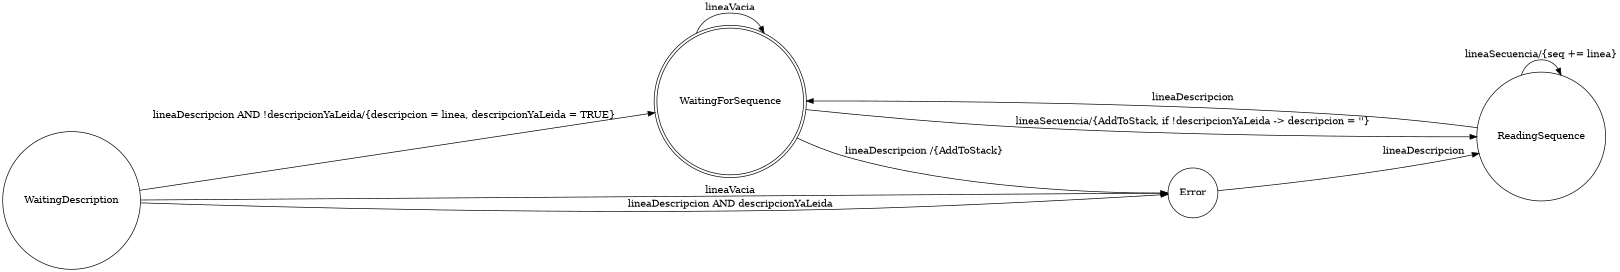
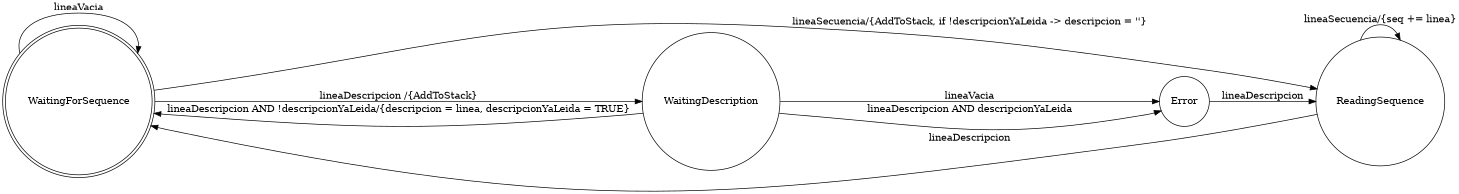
(976, 182) -> (395, 101)
